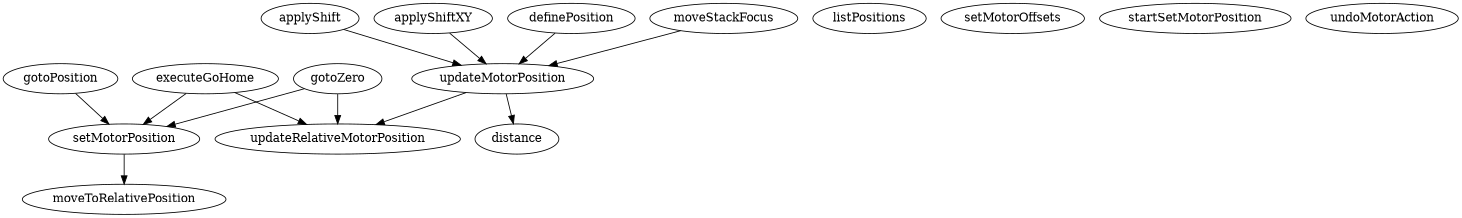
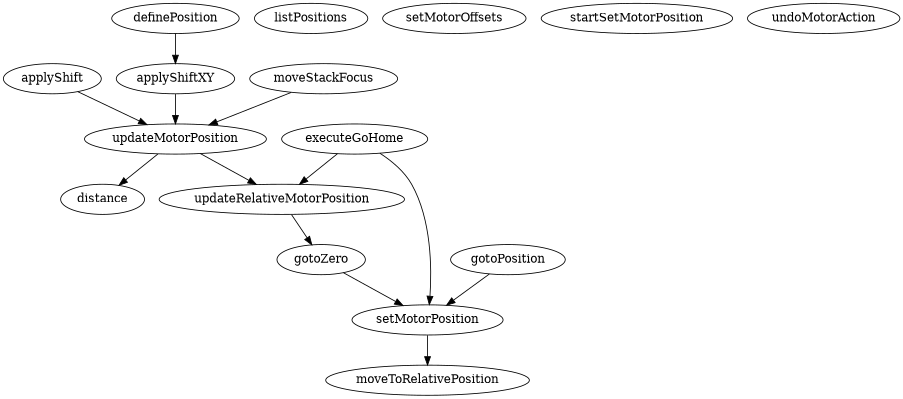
(540, 46) -> (175, 44)
(338, 105) -> (299, 226)
